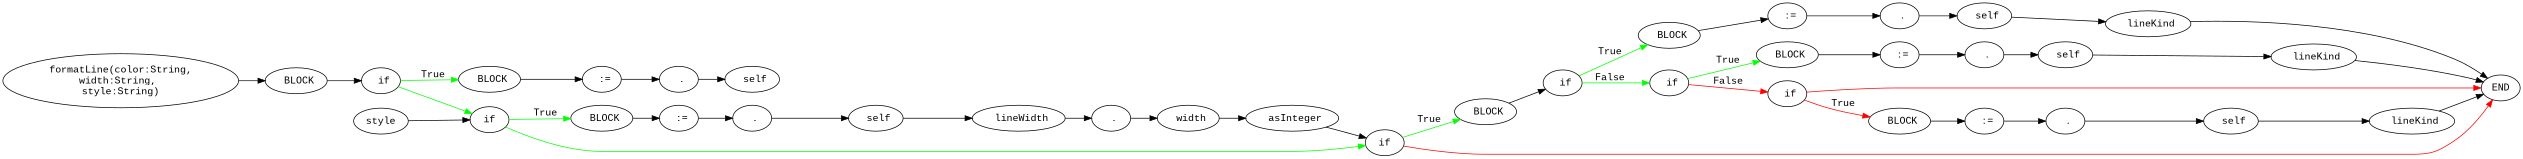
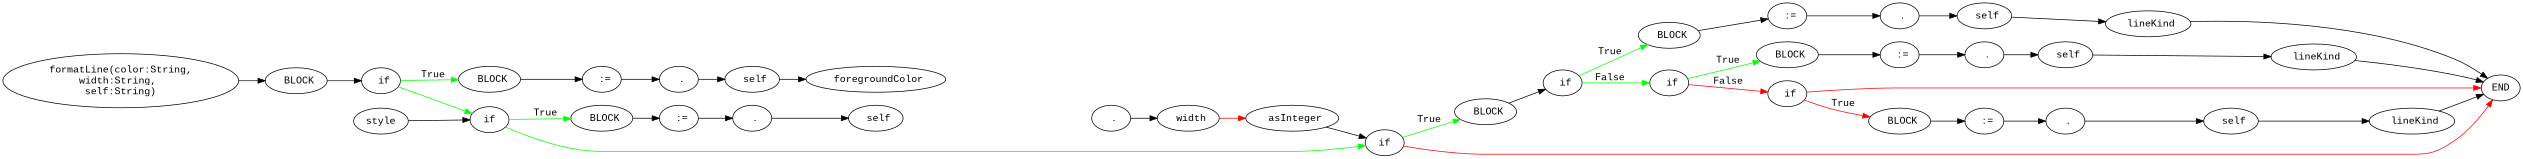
none -> (876, 79)
(121, 81) -> (121, 81)
(1019, 118) -> none
(1229, 118) -> (1229, 118)
